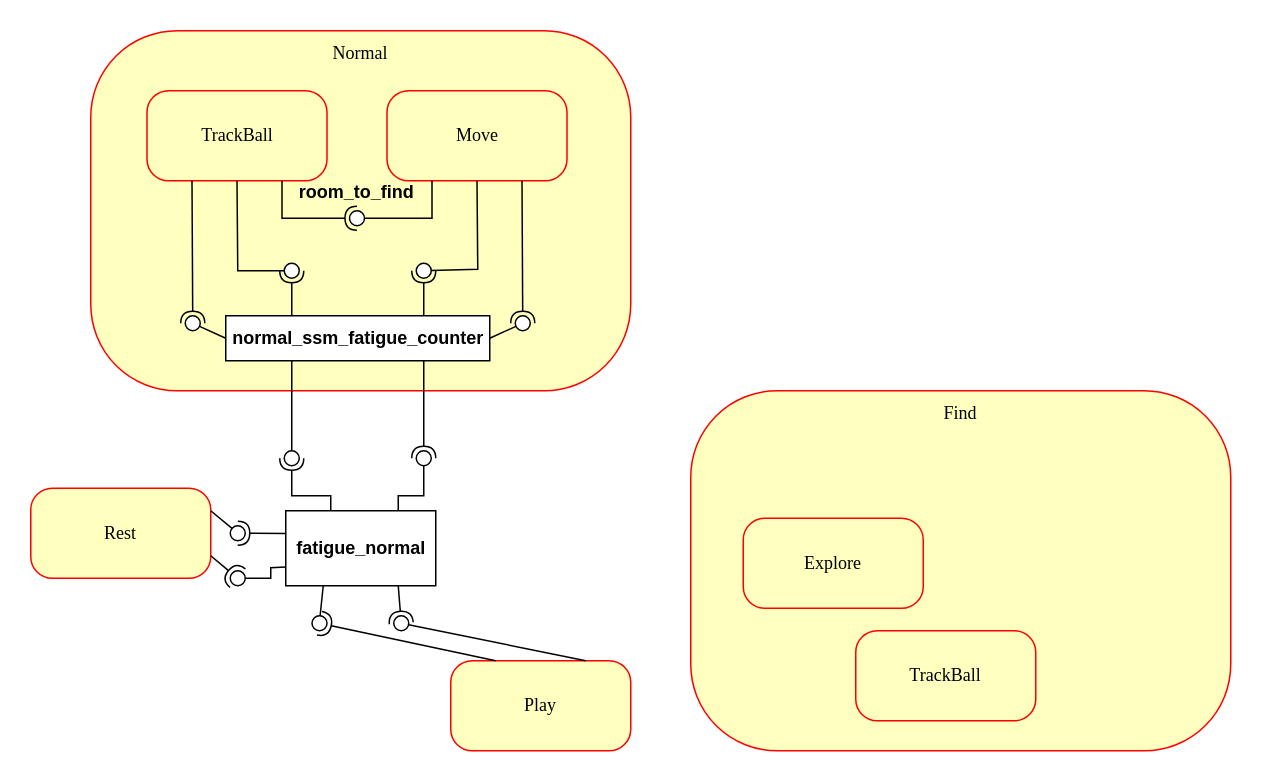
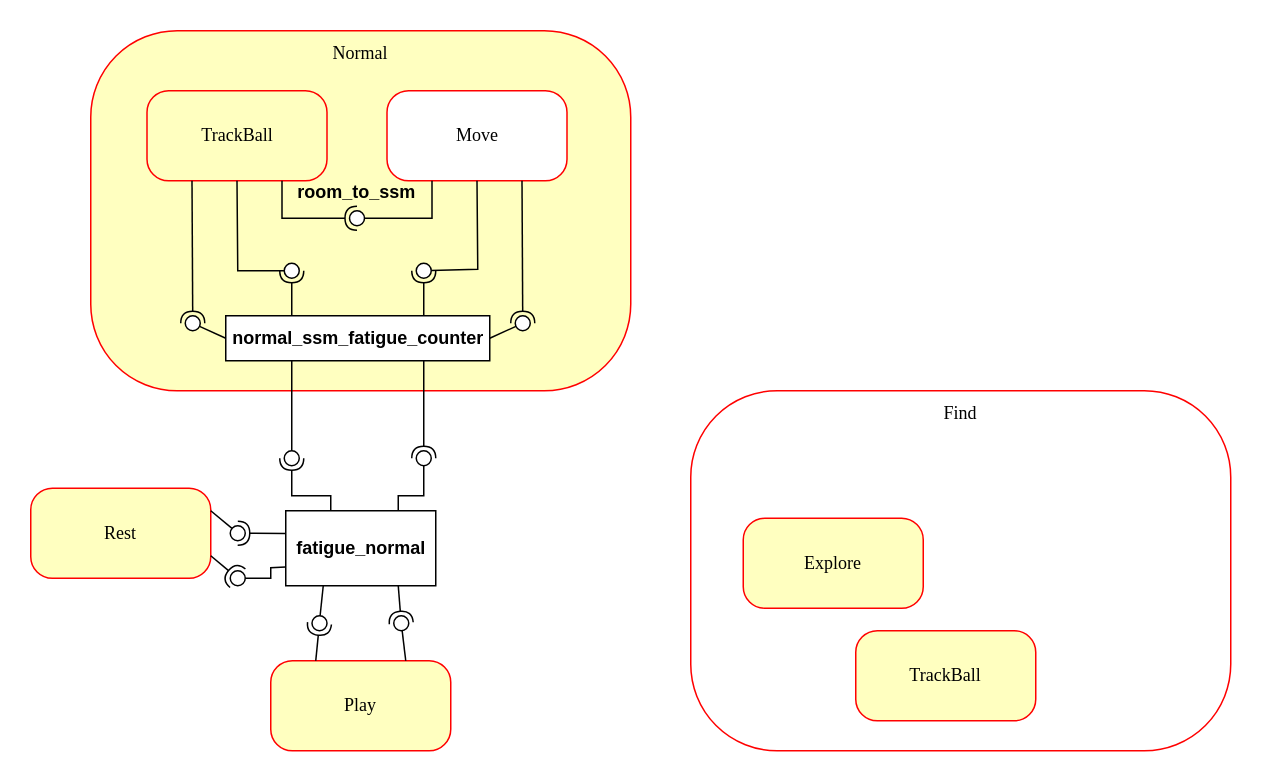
(477, 136) -> (477, 136)
(356, 192) -> (356, 192)
(961, 571) -> (961, 571)
(541, 706) -> (361, 706)
